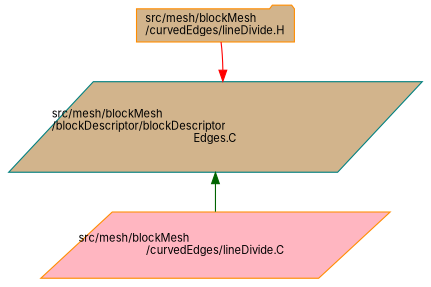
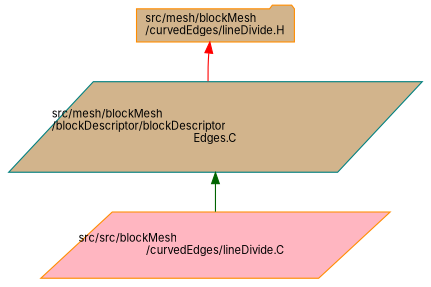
(222, 56) -> (208, 67)
(215, 245) -> (215, 245)
